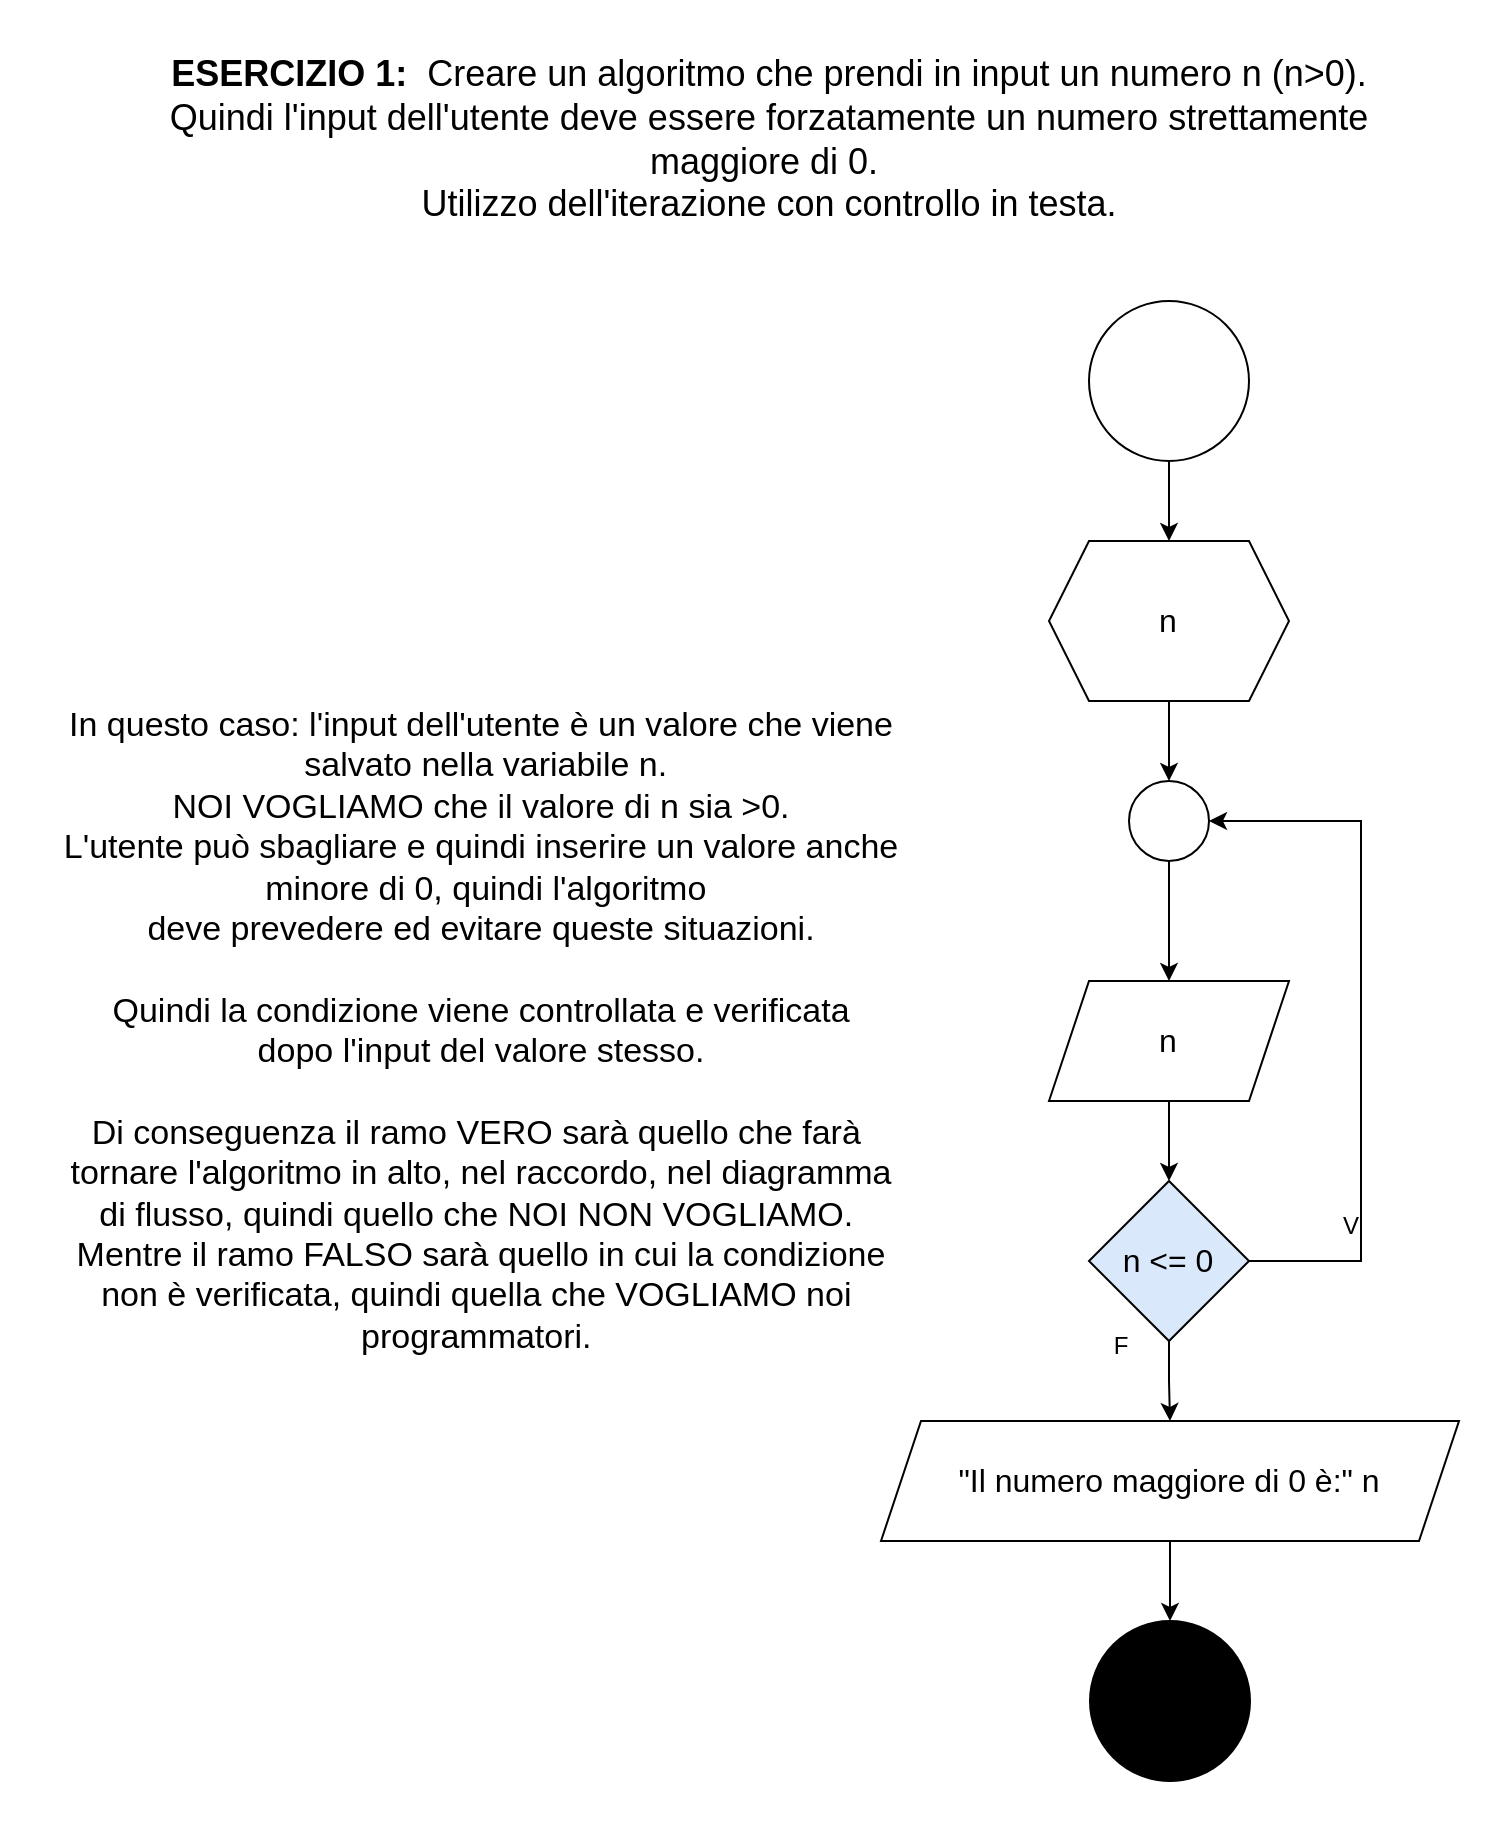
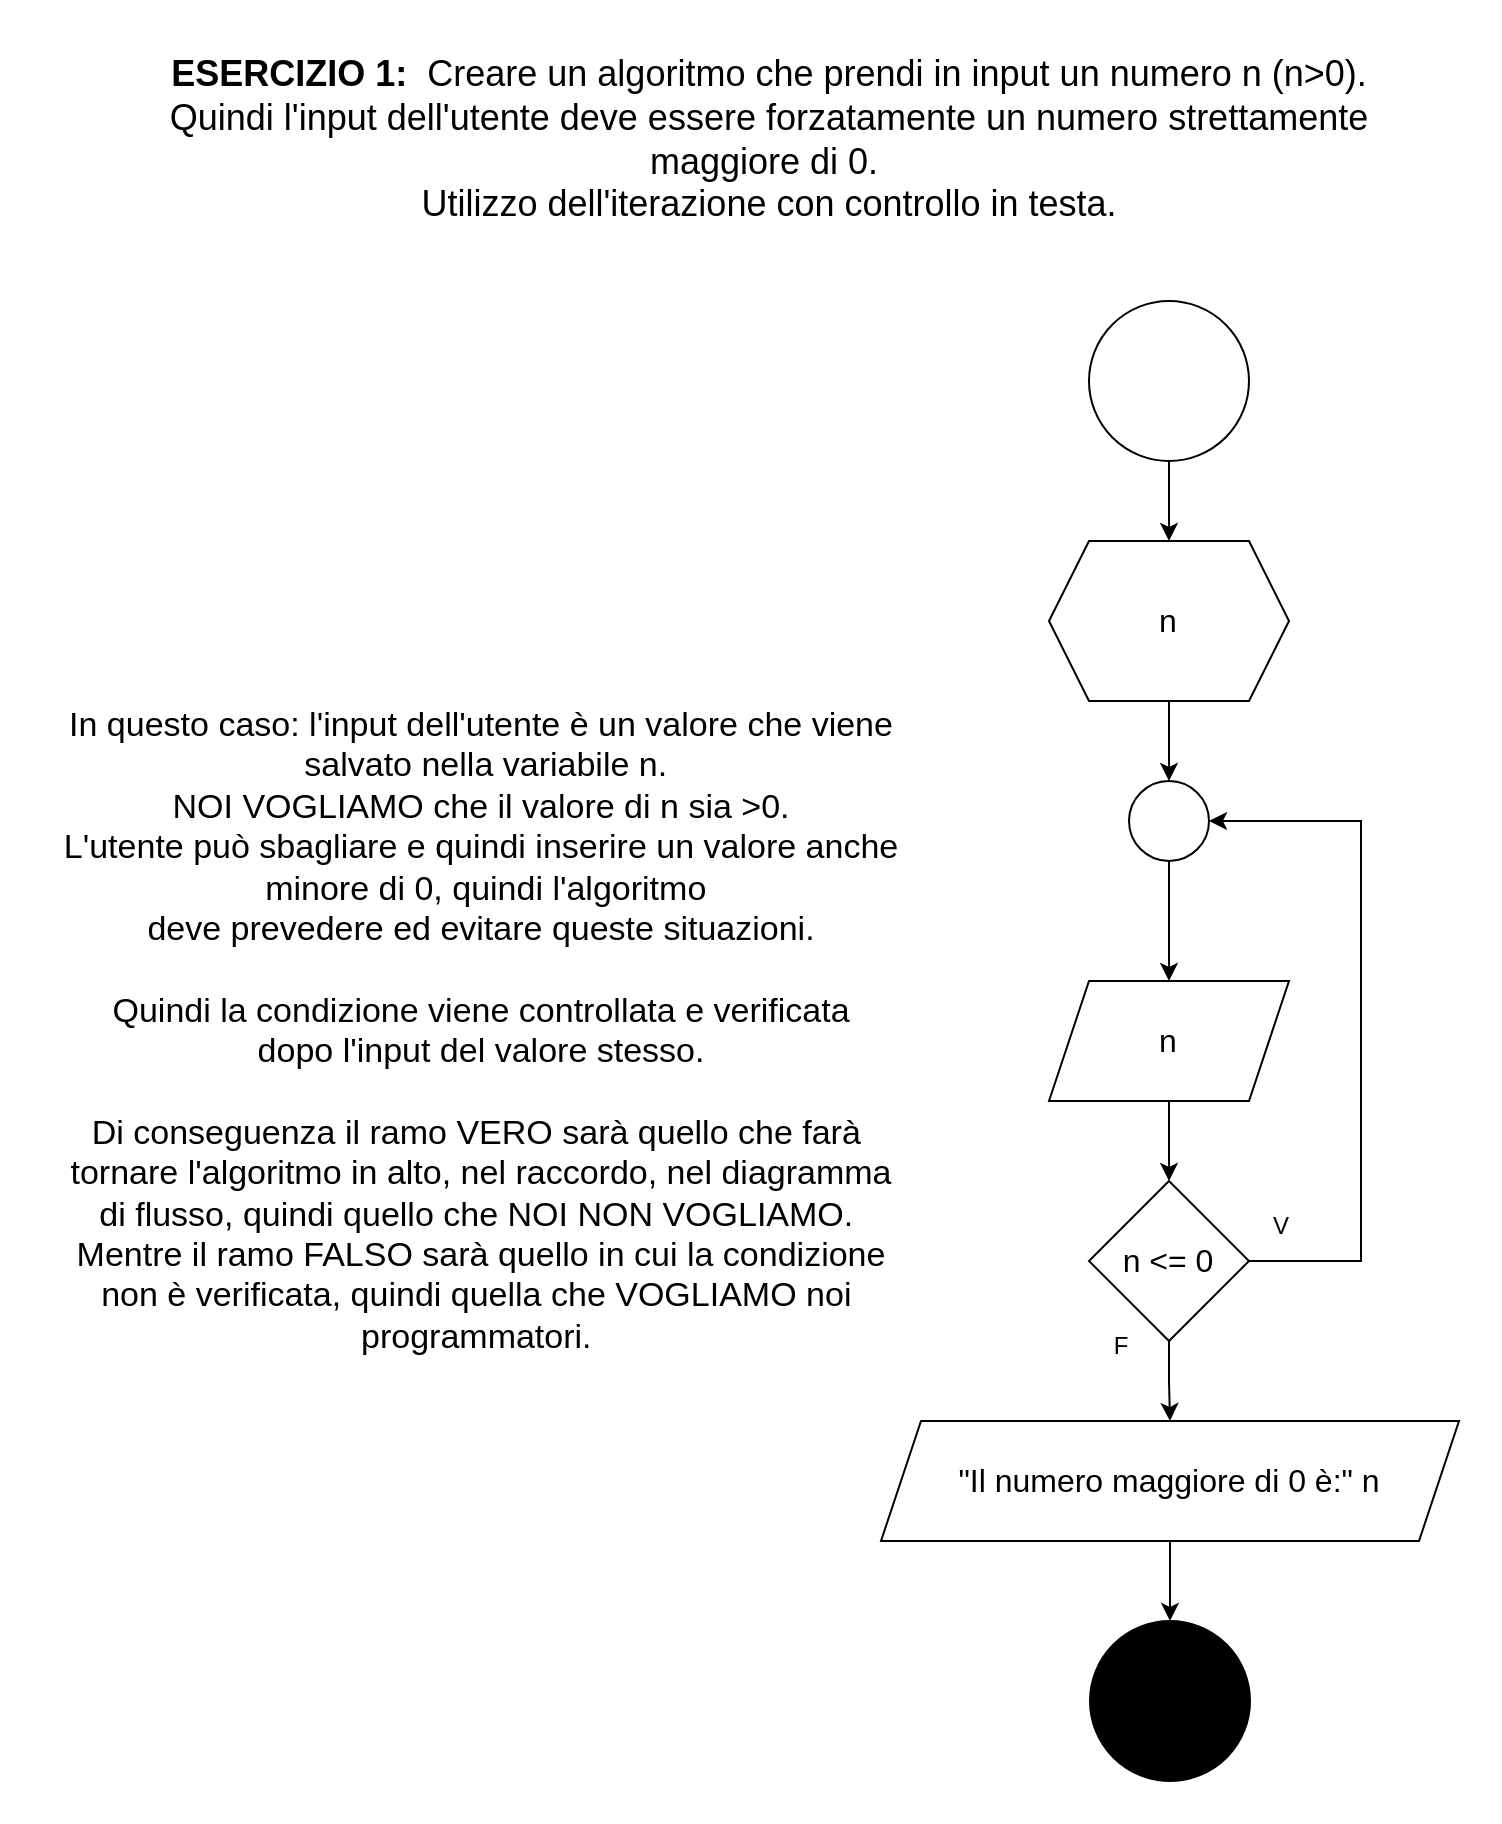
(1351, 1227) -> (1281, 1227)
(1169, 1261) -> (1169, 1261)
